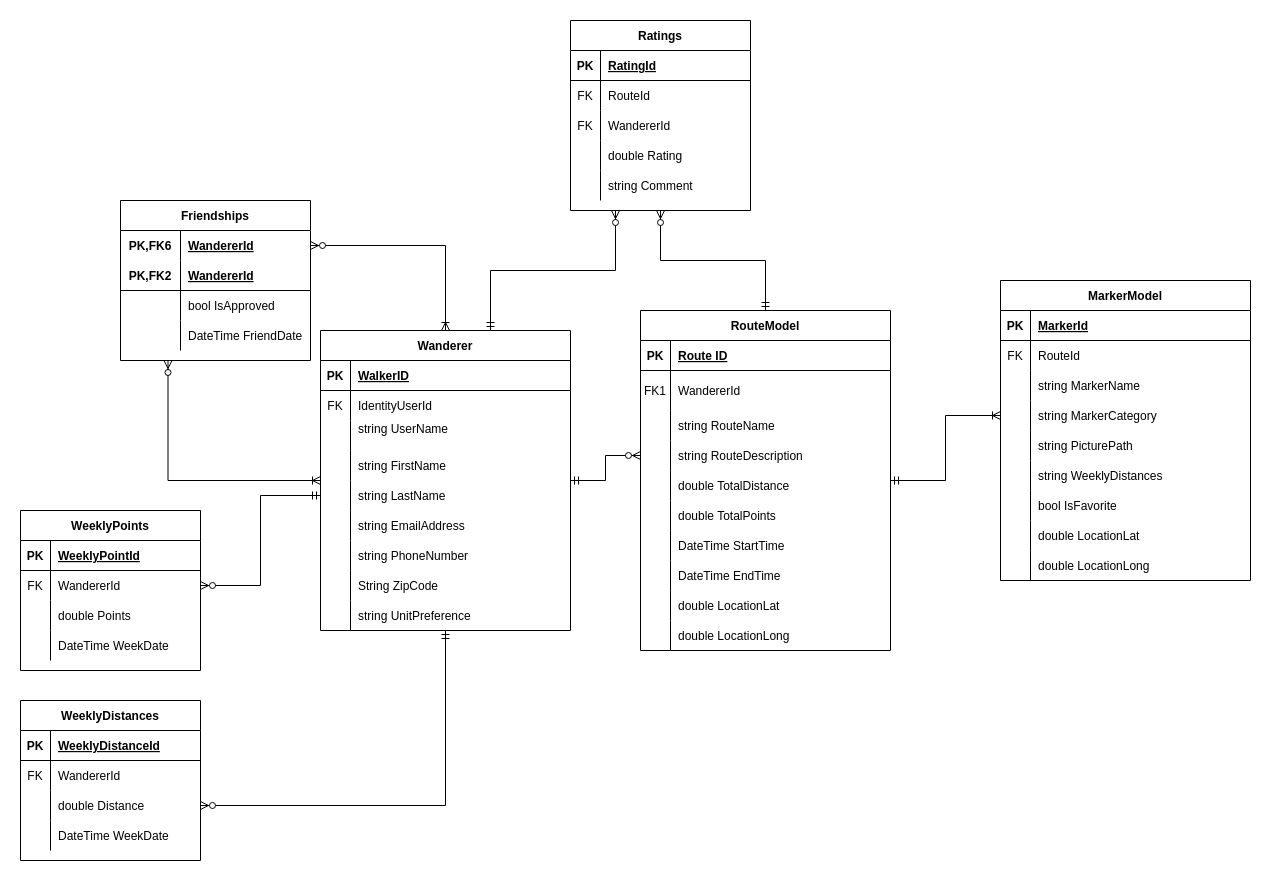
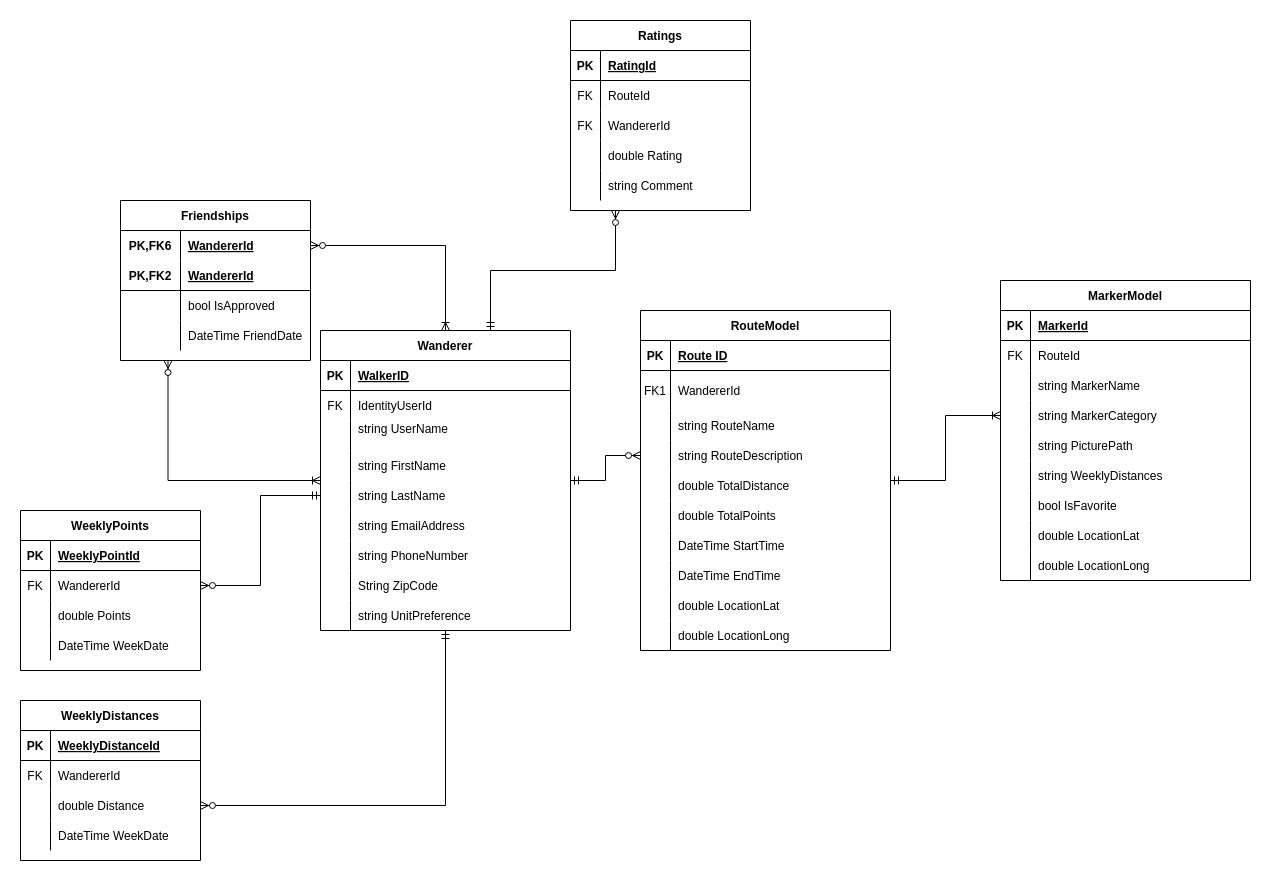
(714, 261) -> none
